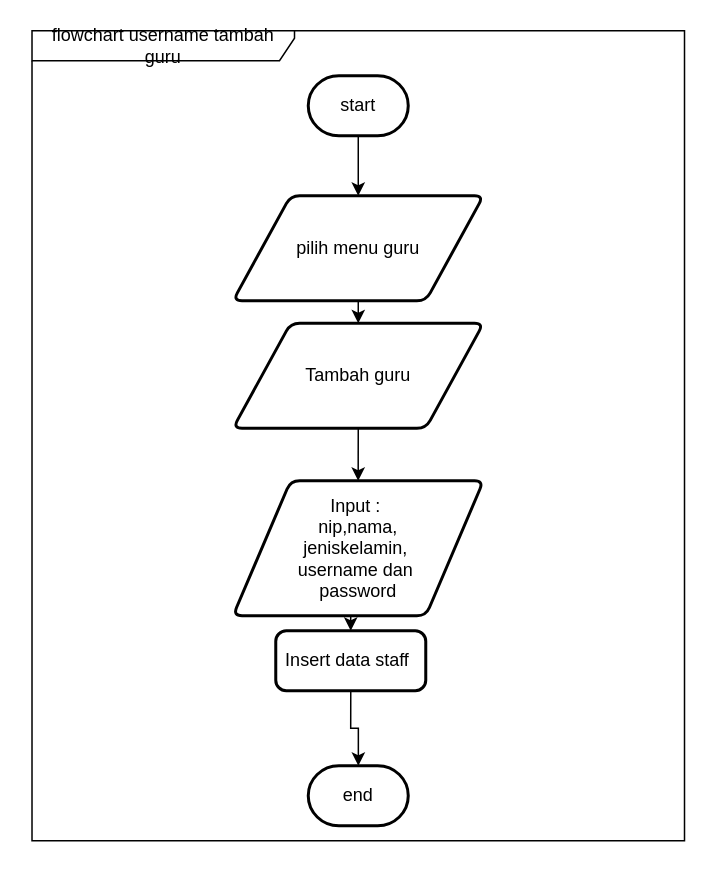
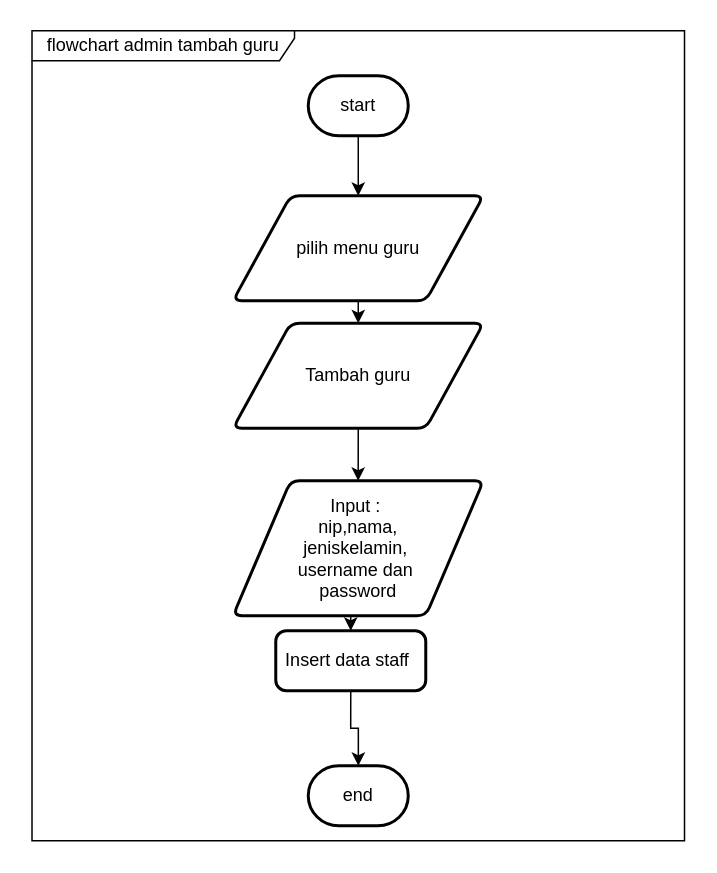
(164, 46) -> (164, 46)
